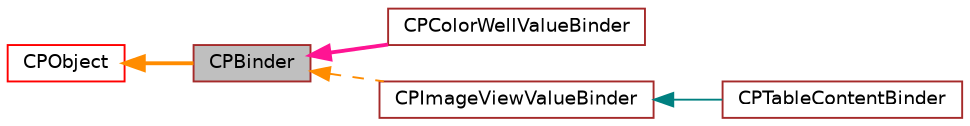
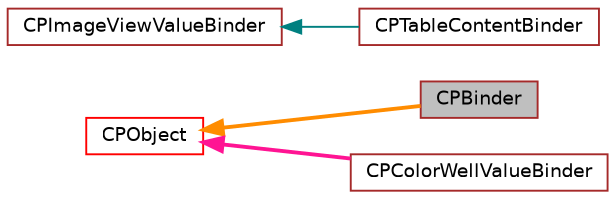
(359, 49) -> (287, 152)
(357, 78) -> none
